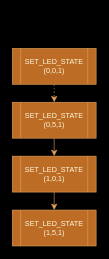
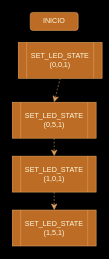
none -> (54, 21)
(54, 66) -> (60, 60)
(54, 142) -> (54, 142)
(54, 196) -> (54, 196)
